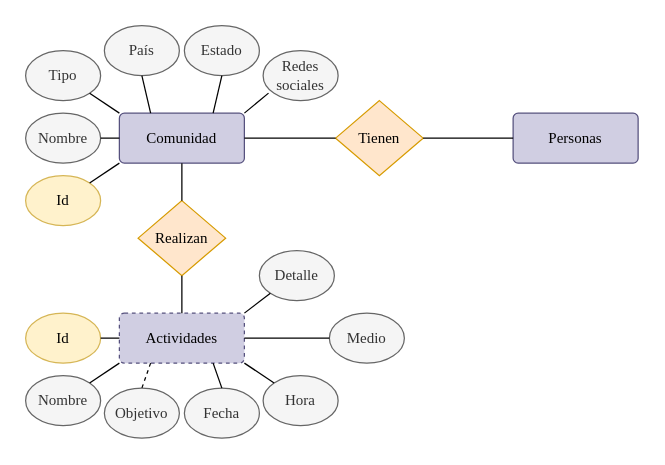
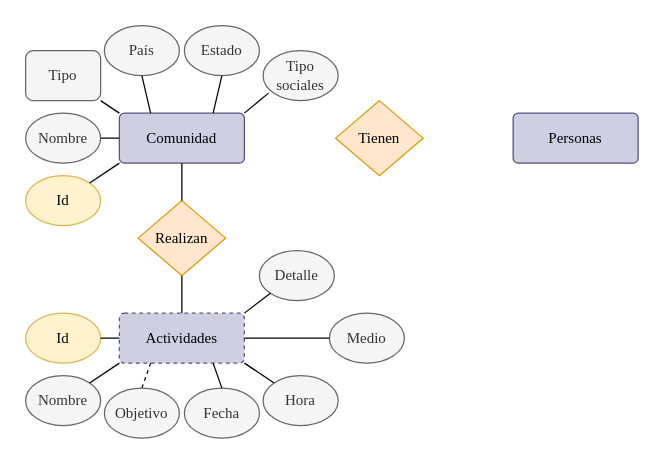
(63, 76) -> (63, 76)
(301, 76) -> (301, 76)
(289, 138) -> none
(468, 138) -> none
